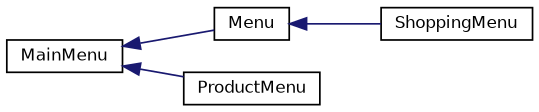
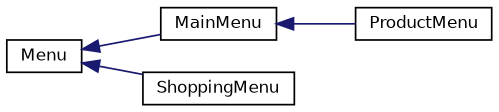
(177, 37) -> (130, 40)
